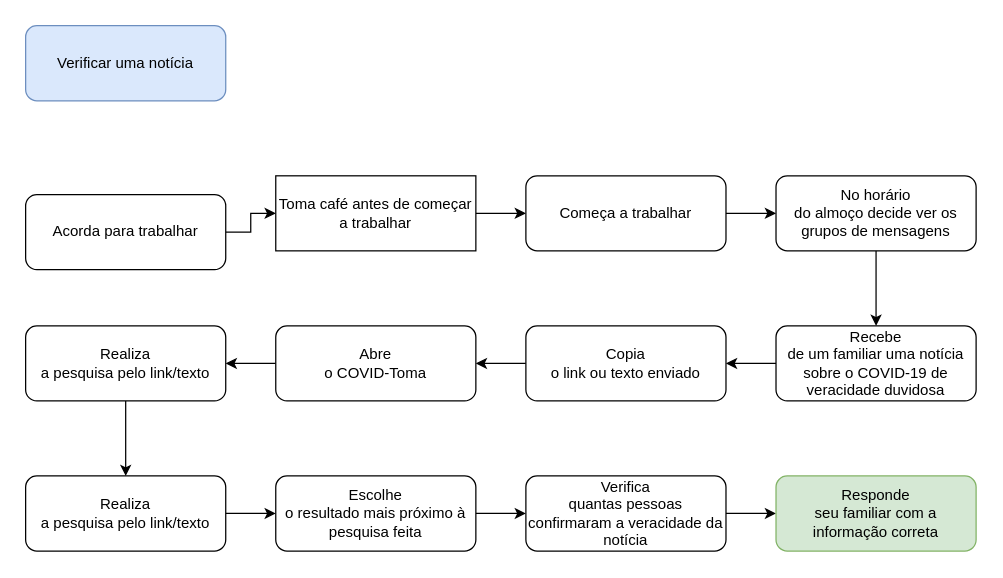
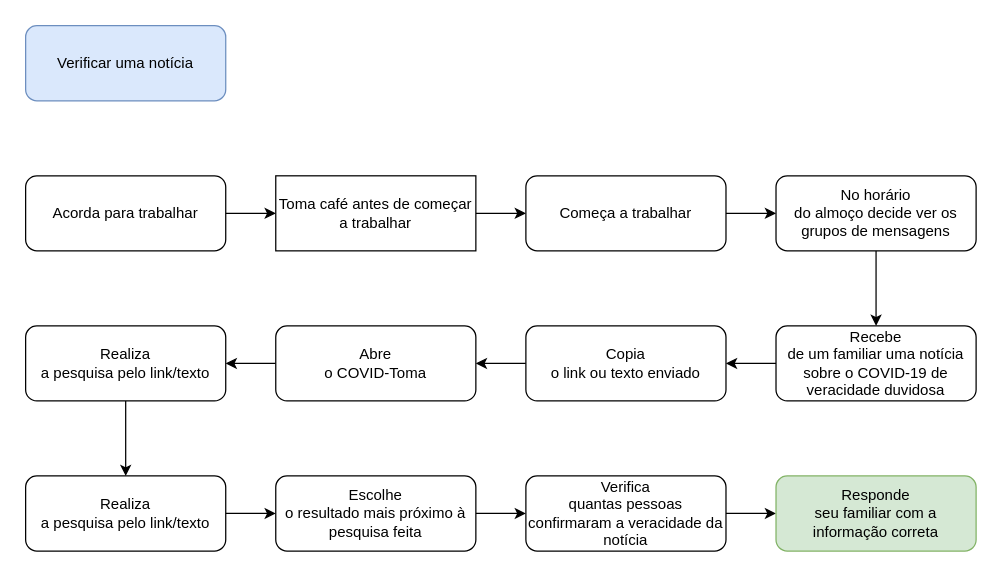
(126, 232) -> (126, 213)
